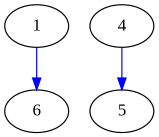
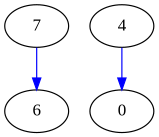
(37, 26) -> (37, 26)
(122, 111) -> (122, 111)
